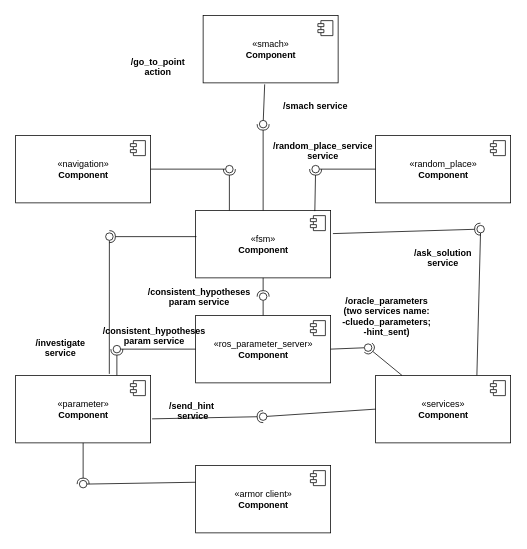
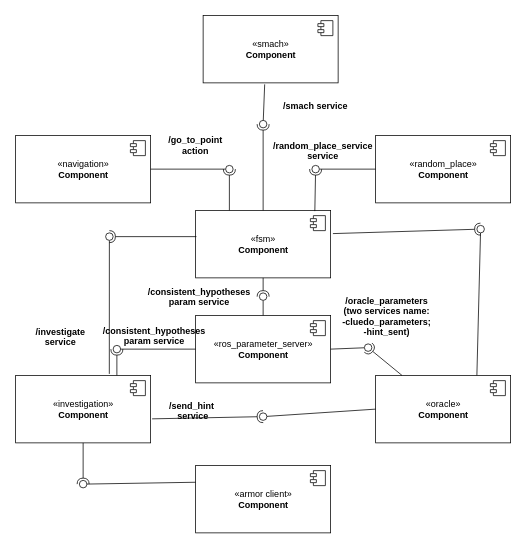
(158, 66) -> (195, 145)
(443, 258) -> none
(60, 348) -> (60, 336)
(83, 409) -> (83, 409)
(443, 409) -> (443, 409)
